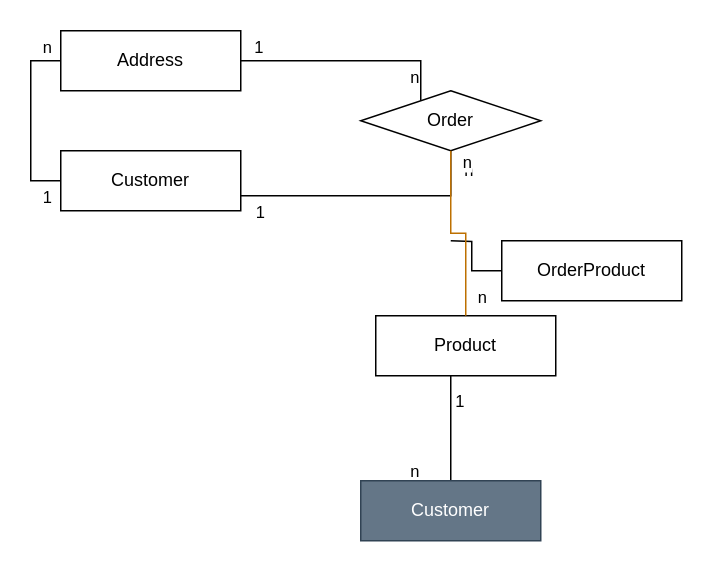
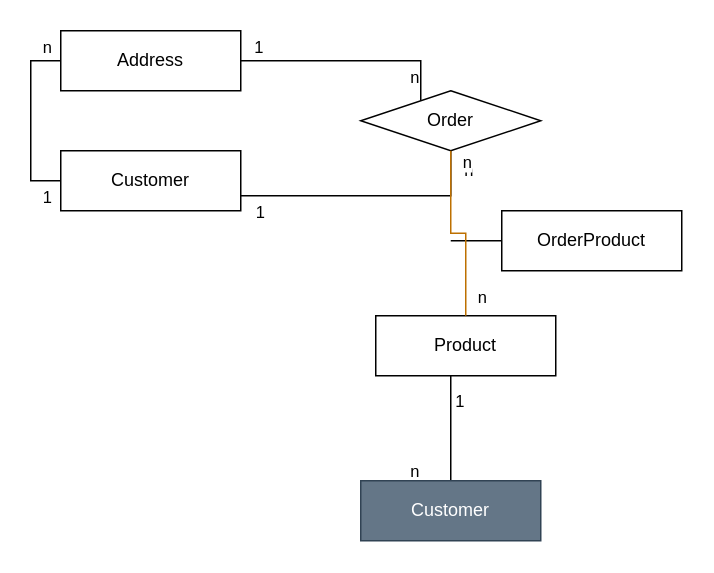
(592, 271) -> (592, 241)
